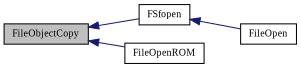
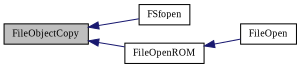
(220, 25) -> (227, 42)
